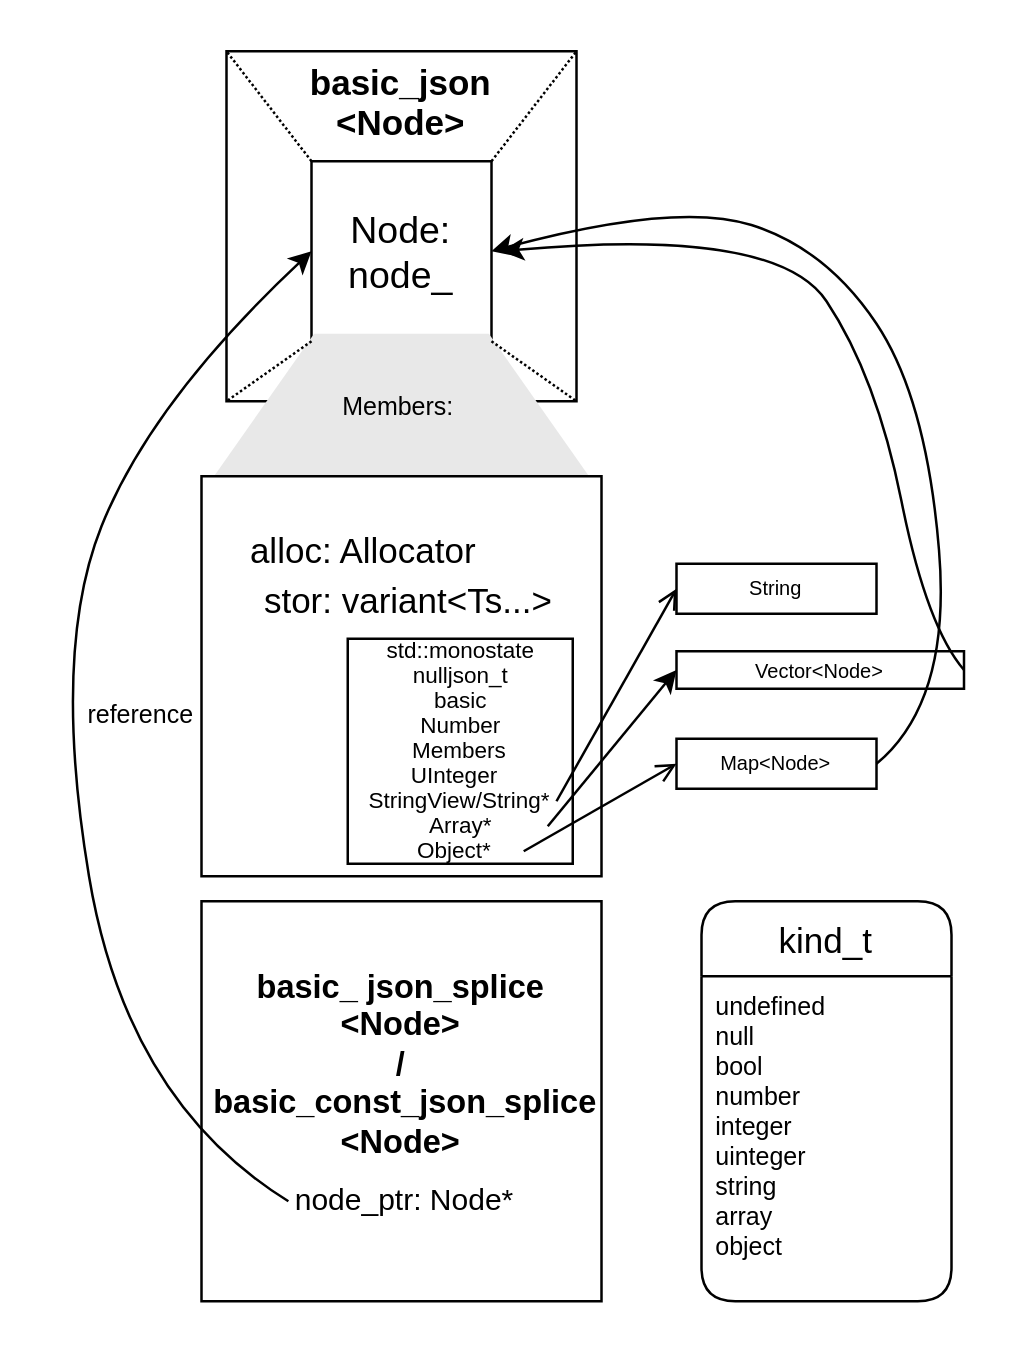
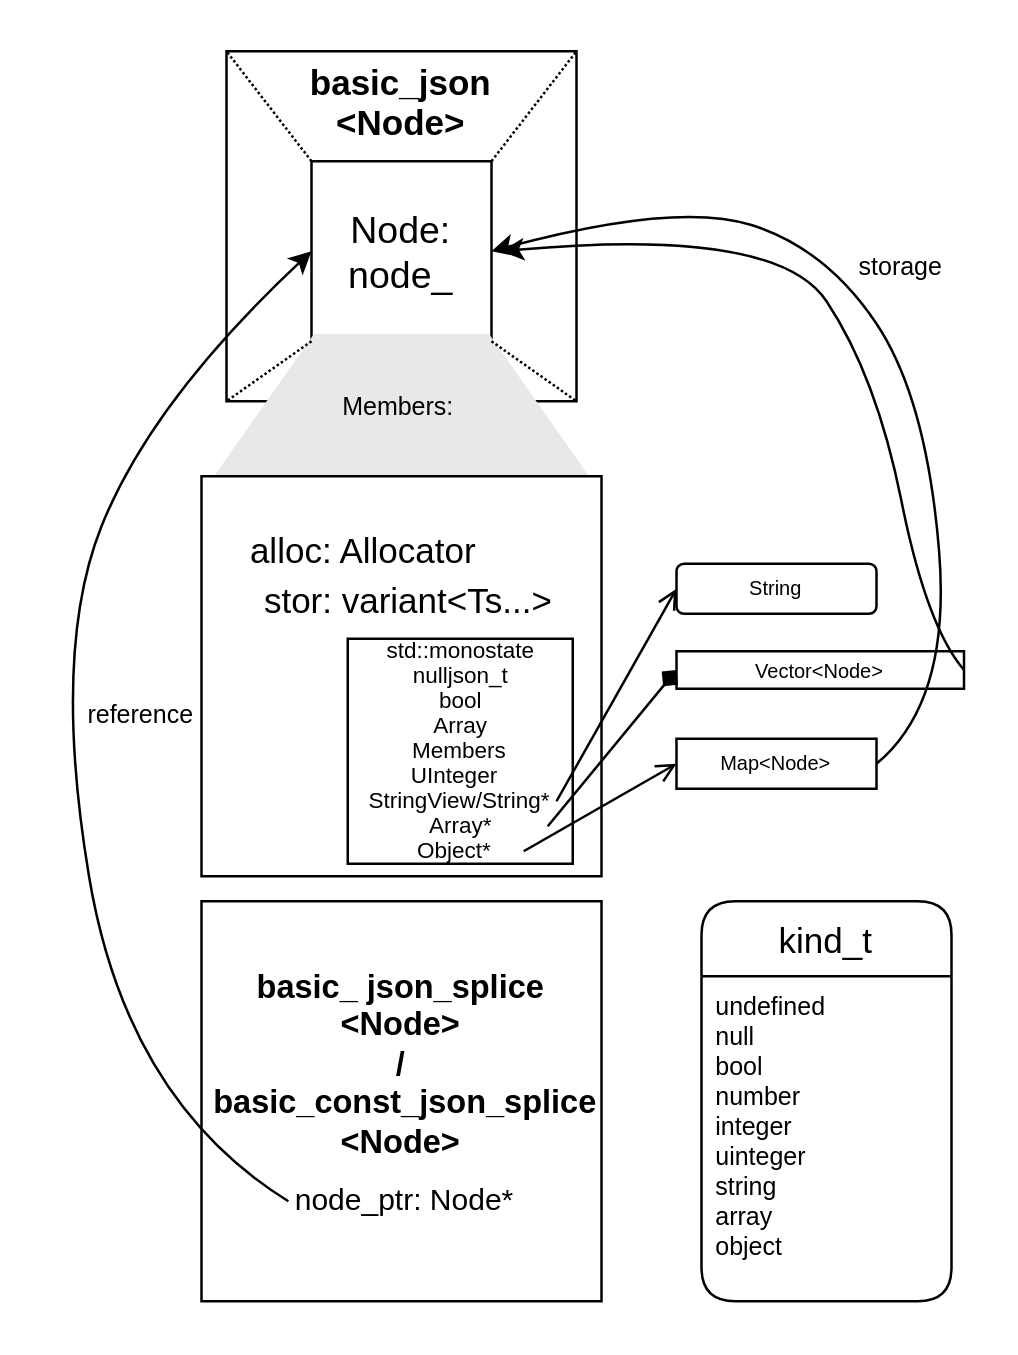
none -> (901, 266)
(776, 589) -> (776, 589)
(664, 685) -> (663, 686)
(461, 701) -> (461, 701)
(461, 726) -> (461, 726)
